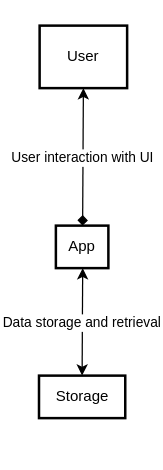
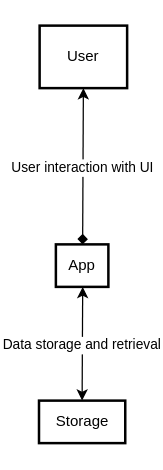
(82, 247) -> (82, 266)
(82, 397) -> (82, 422)
